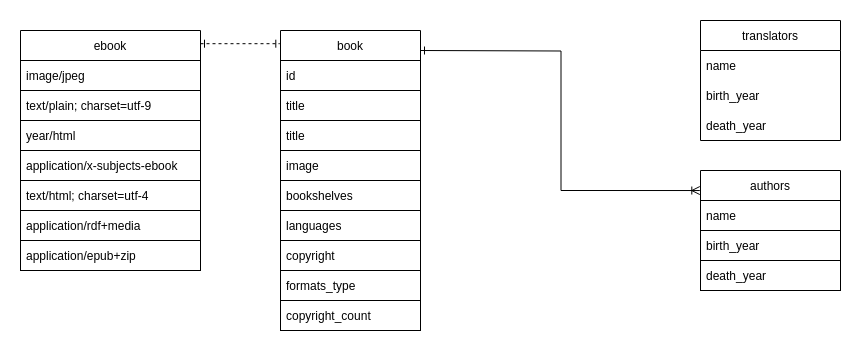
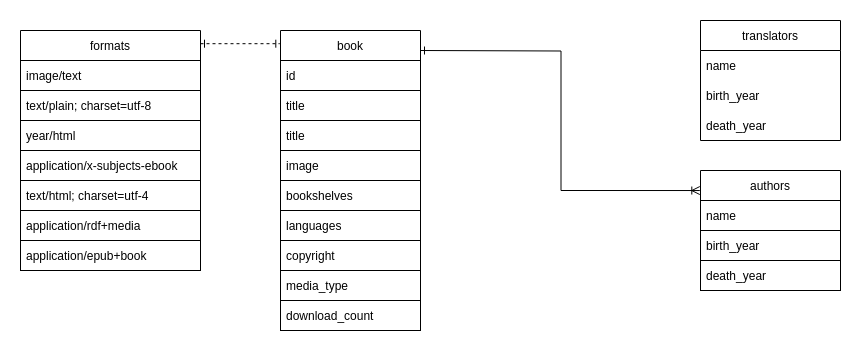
(110, 46) -> (110, 46)
(58, 76) -> (58, 76)
(104, 106) -> (104, 106)
(87, 256) -> (92, 256)
(326, 286) -> (318, 286)
(335, 316) -> (331, 316)
